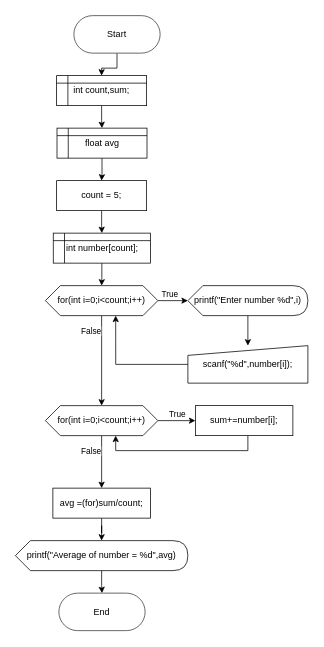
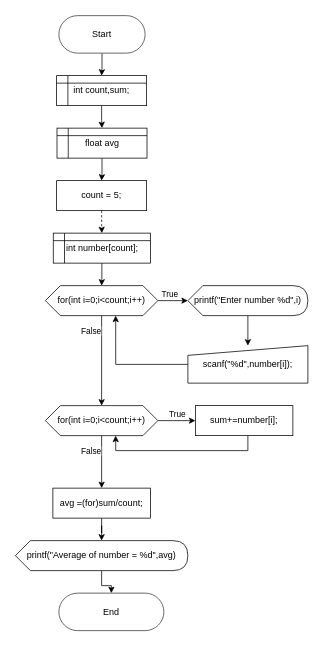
(117, 34) -> (102, 34)
(102, 219) -> (102, 219)
(102, 612) -> (111, 612)
